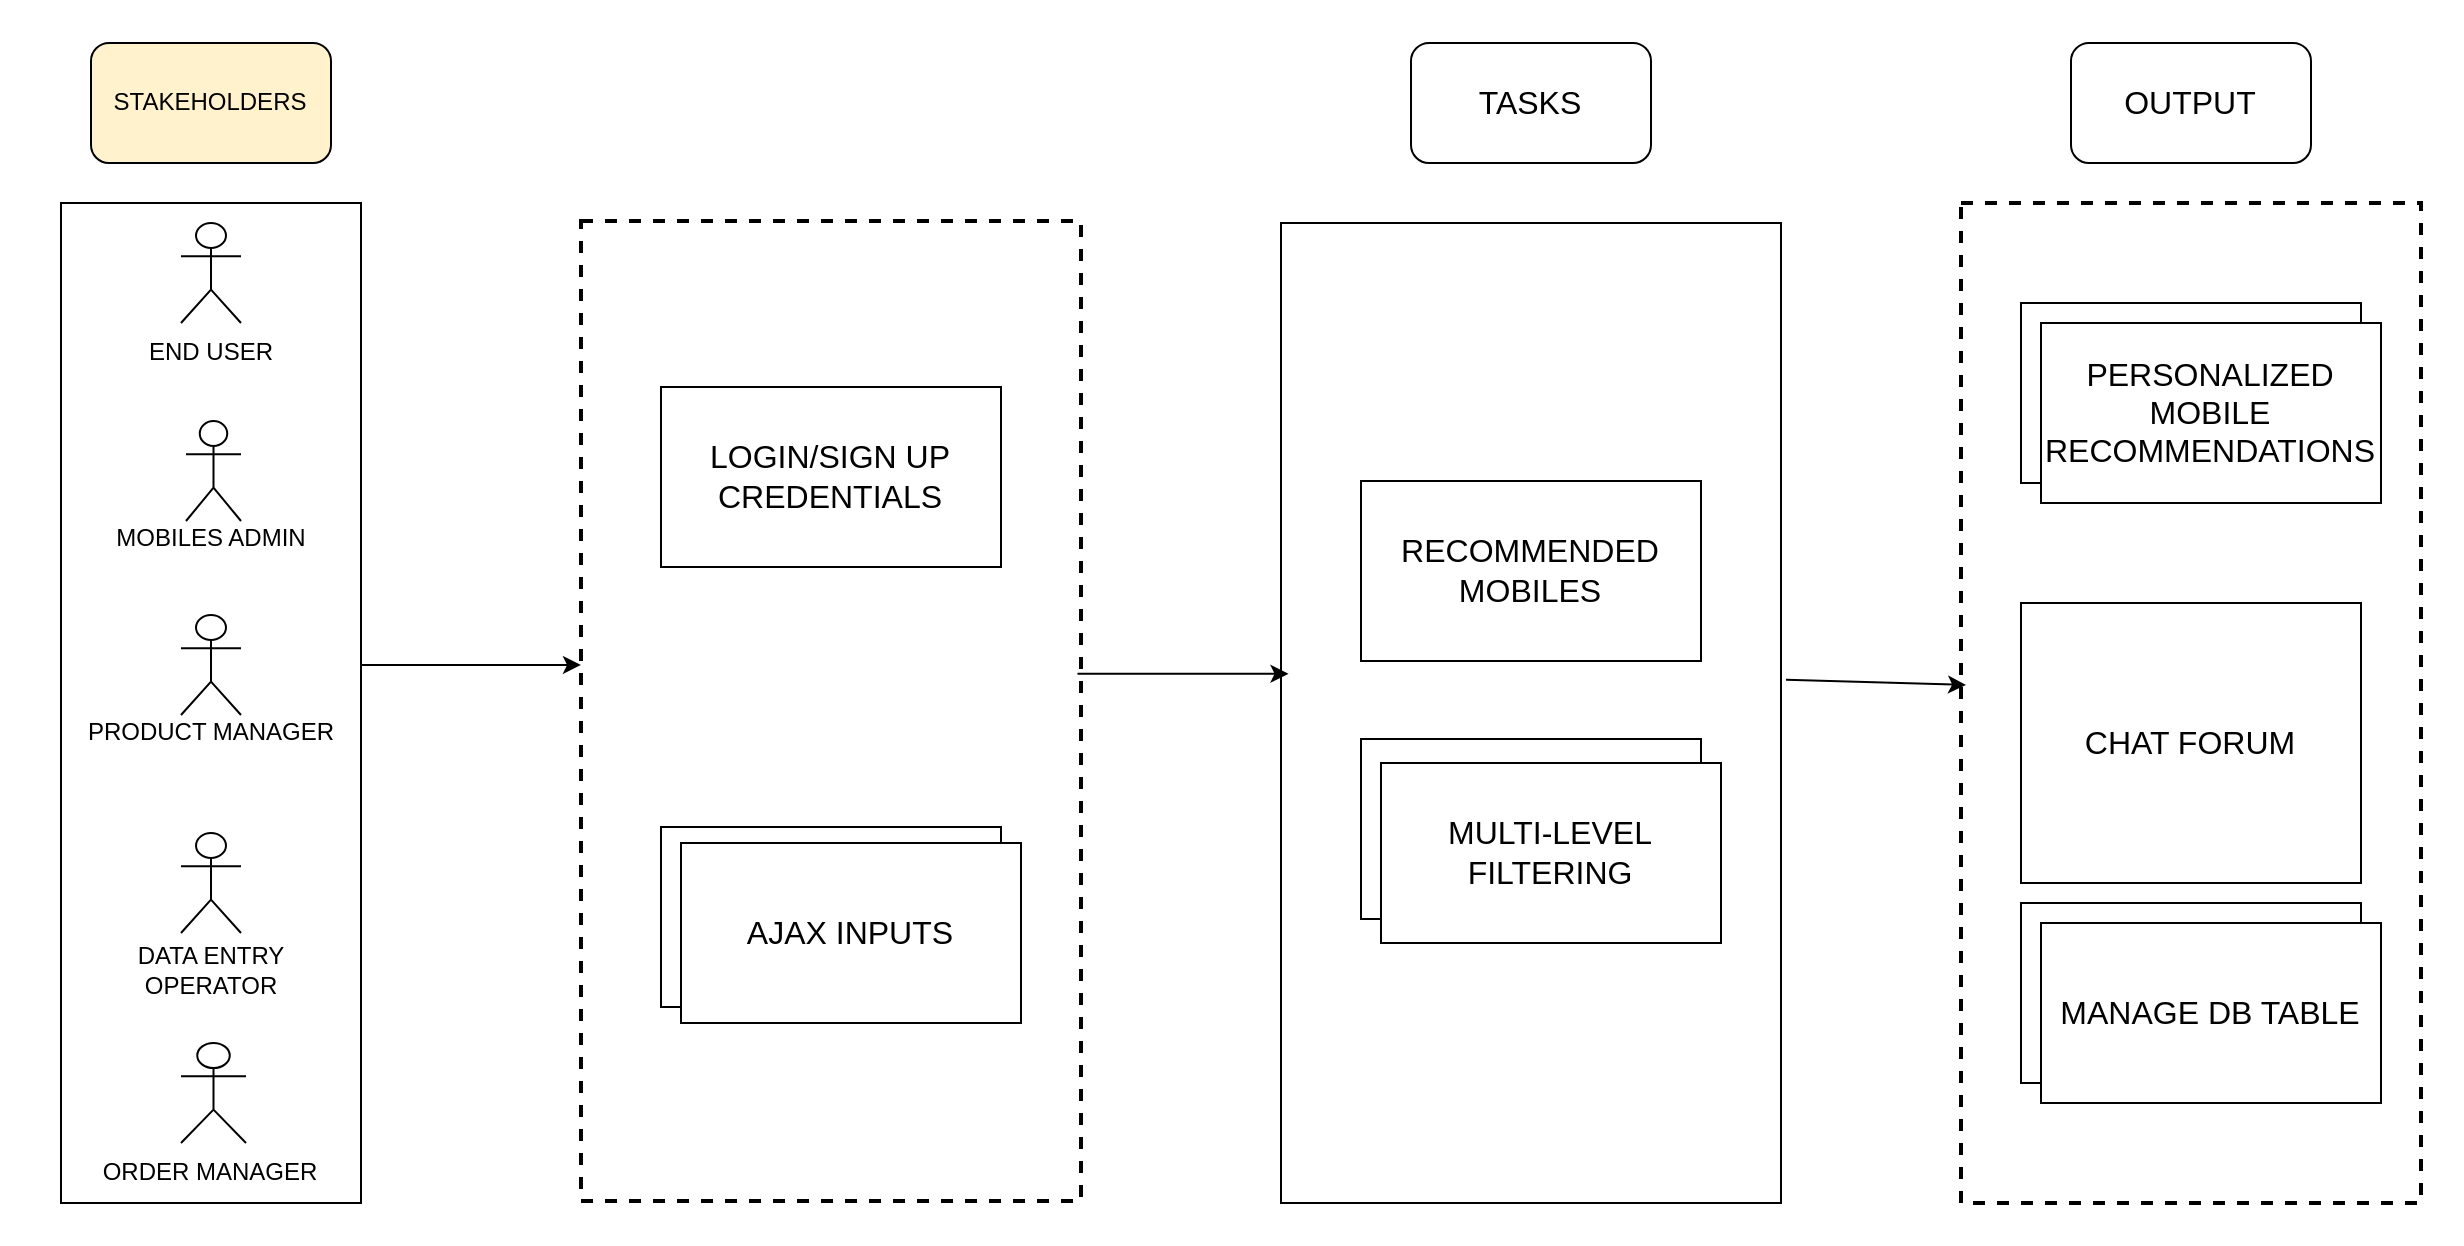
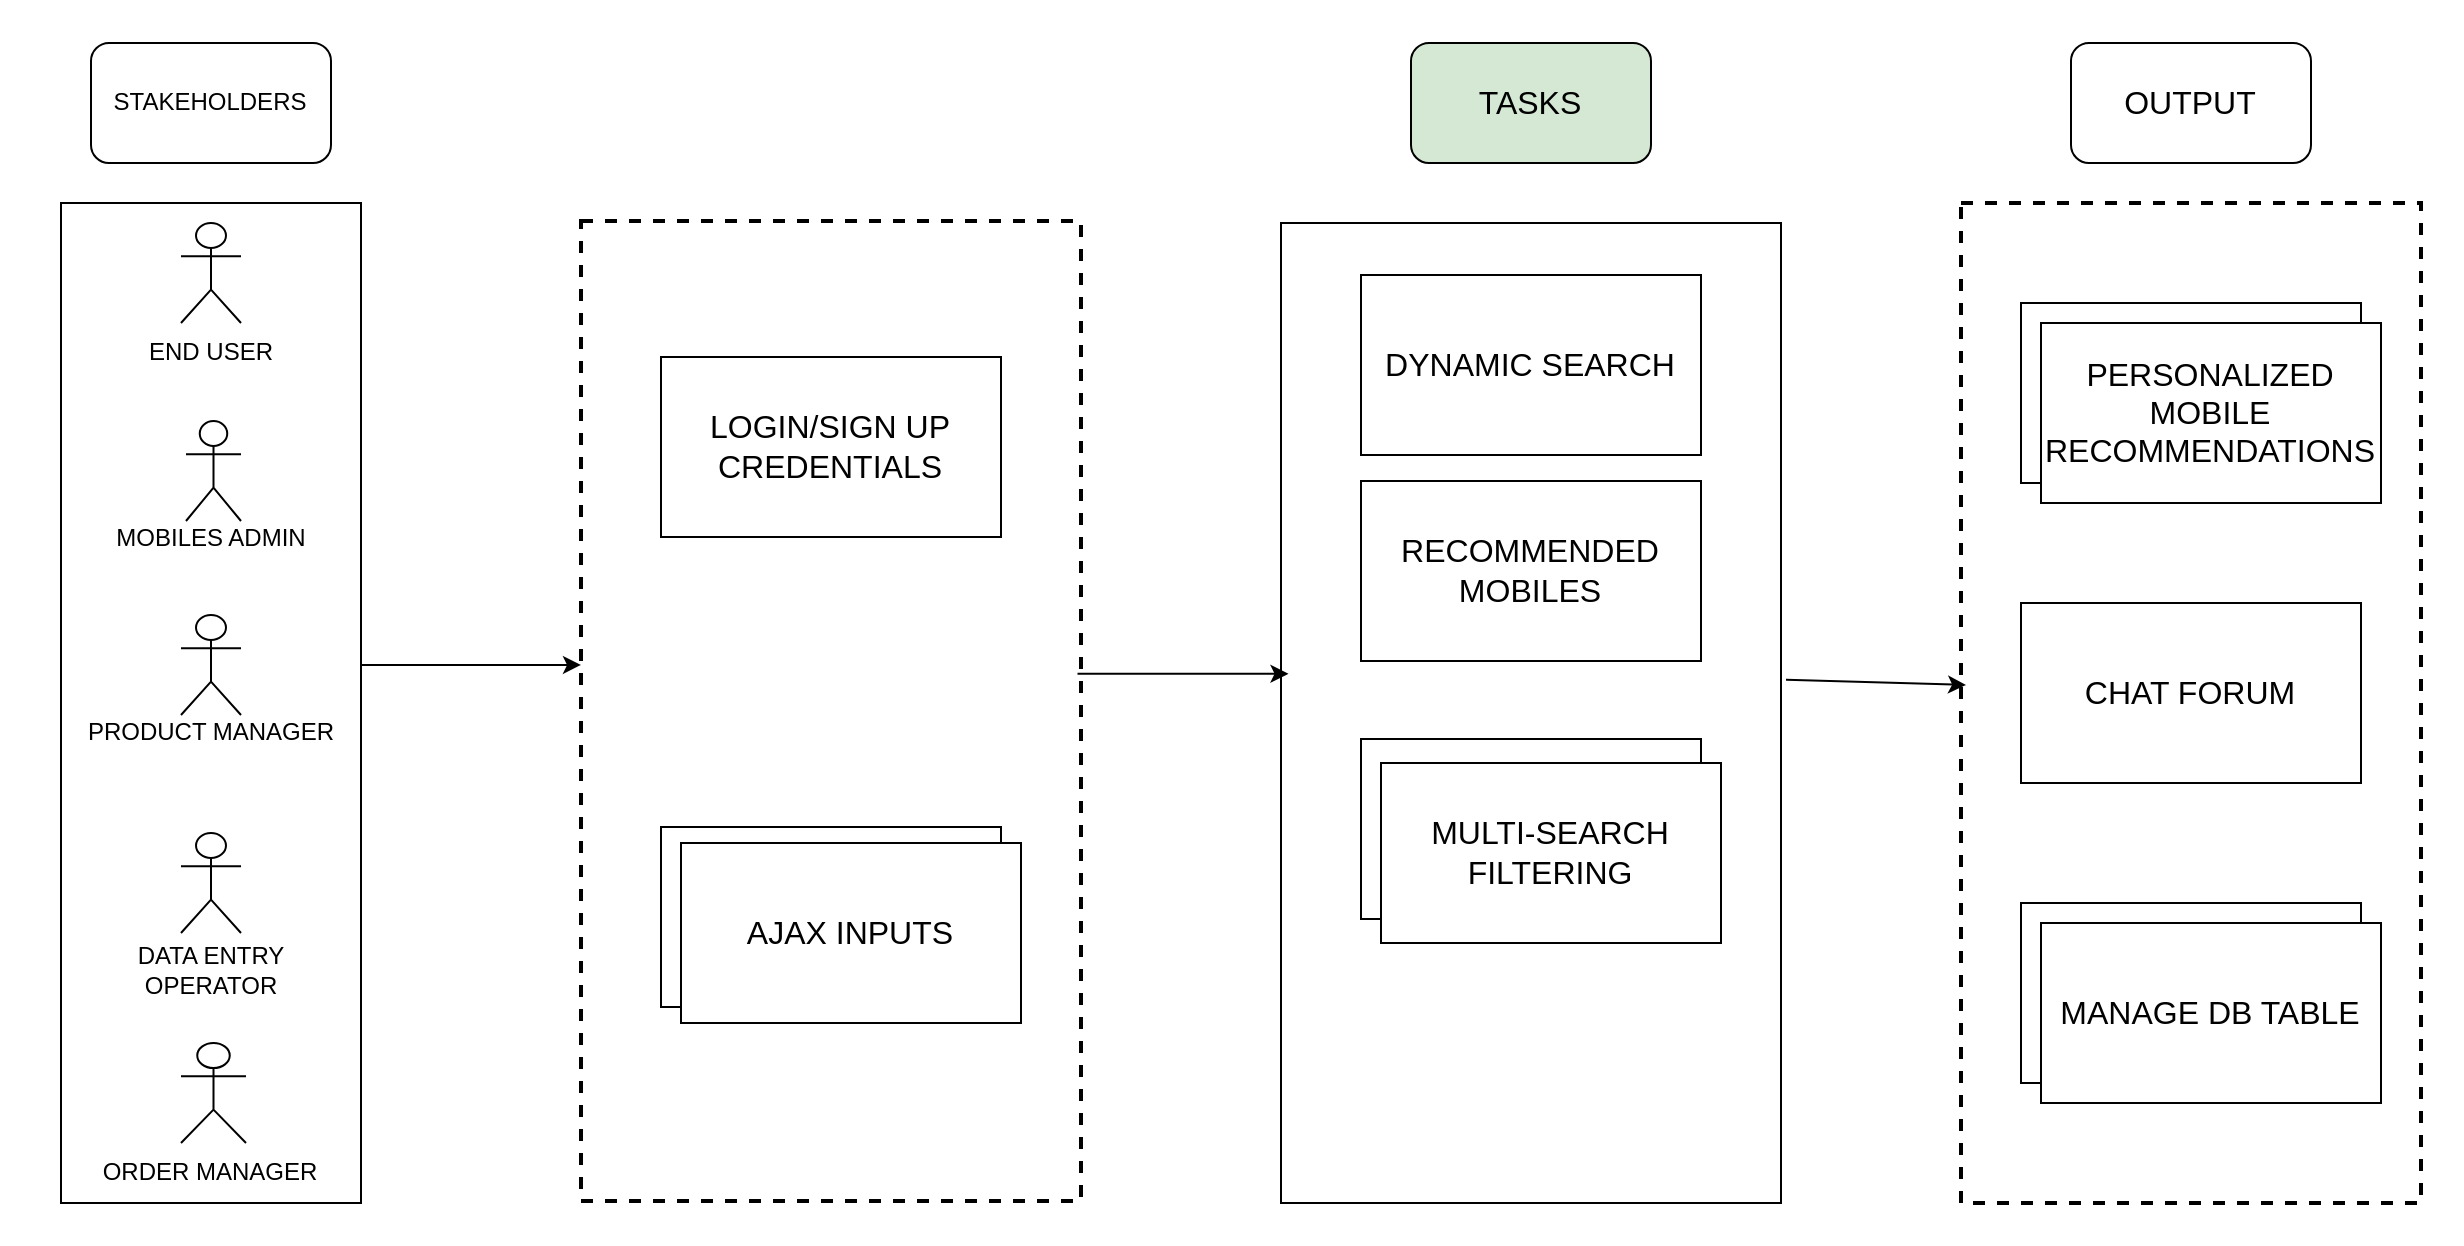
(211, 103) -> (211, 103)
(1531, 103) -> (1531, 103)
none -> (1531, 365)
(831, 477) -> (831, 447)
(2191, 743) -> (2191, 693)
(1551, 853) -> (1551, 853)
